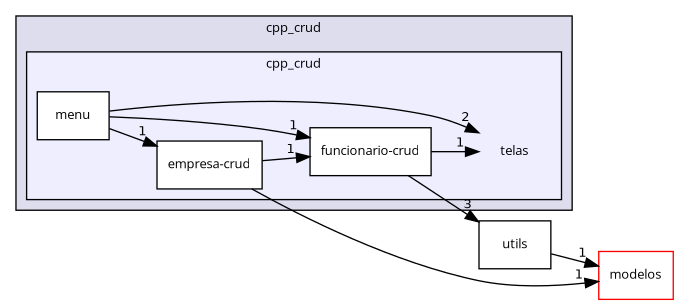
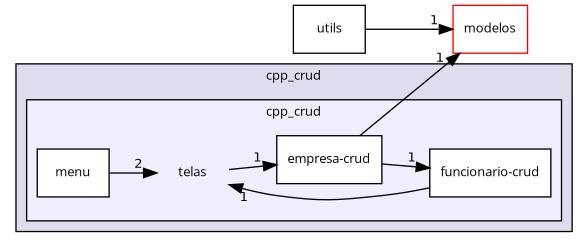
(203, 123) -> none
(127, 135) -> (246, 168)
(432, 191) -> none
